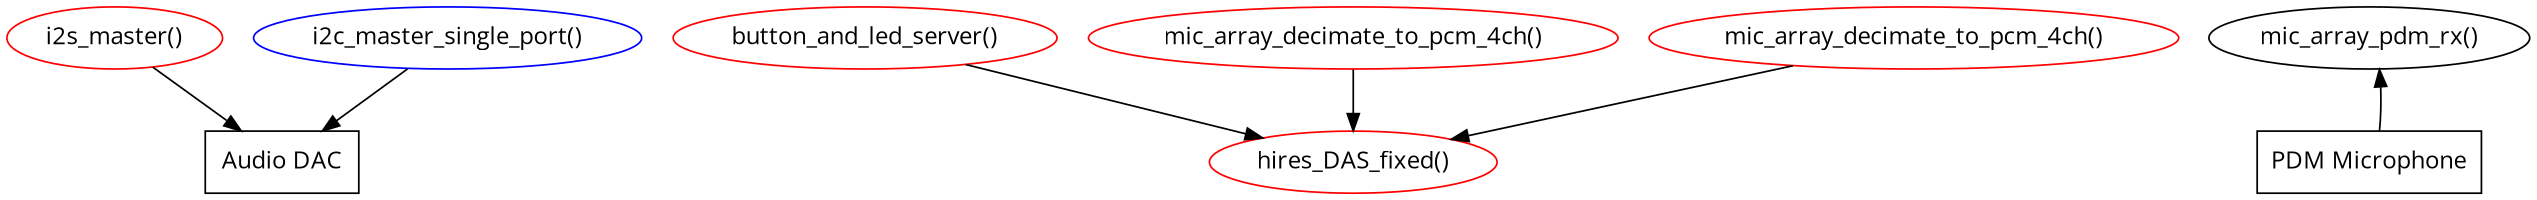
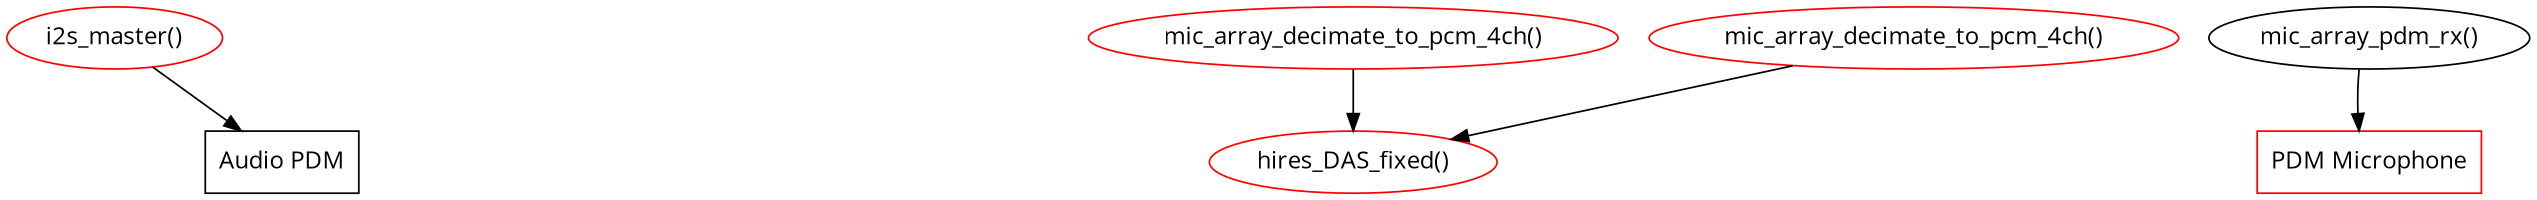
(448, 38) -> none
(865, 38) -> none
(2381, 109) -> (2358, 92)
(282, 162) -> (282, 162)
(2369, 162) -> (2369, 162)
